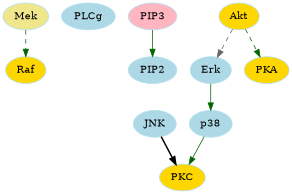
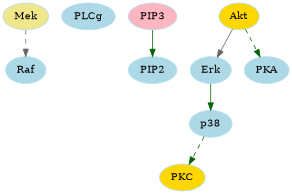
(26, 40) -> (26, 40)
(227, 40) -> (227, 40)
(26, 70) -> (26, 70)
(267, 70) -> (267, 70)
(155, 124) -> none
(198, 147) -> (198, 147)
